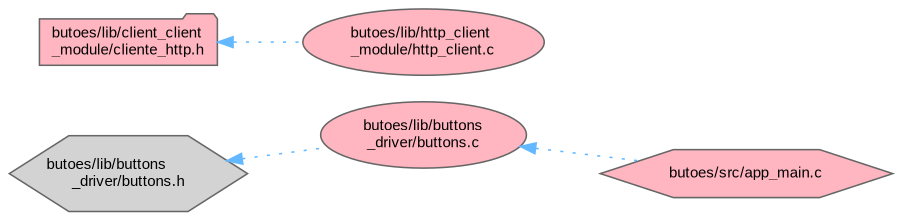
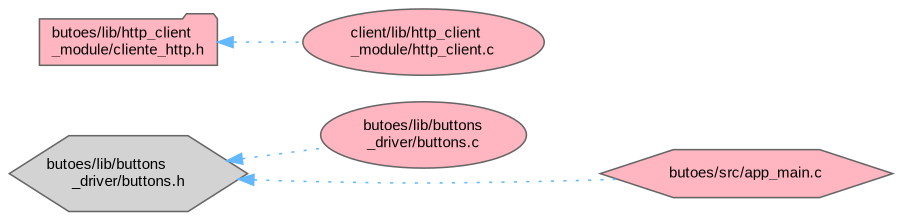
(128, 42) -> (128, 42)
(424, 42) -> (424, 42)
(587, 155) -> (435, 183)
